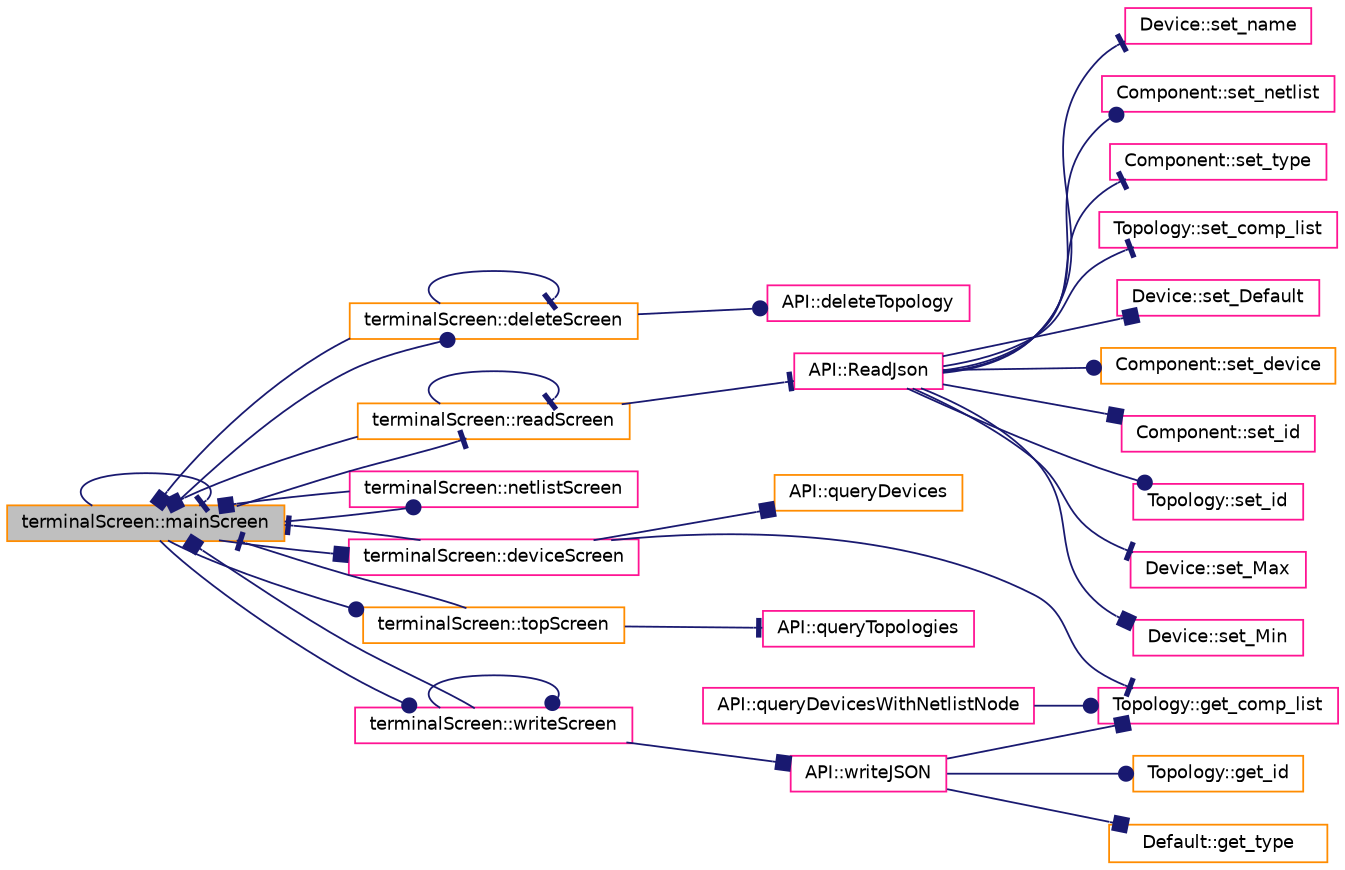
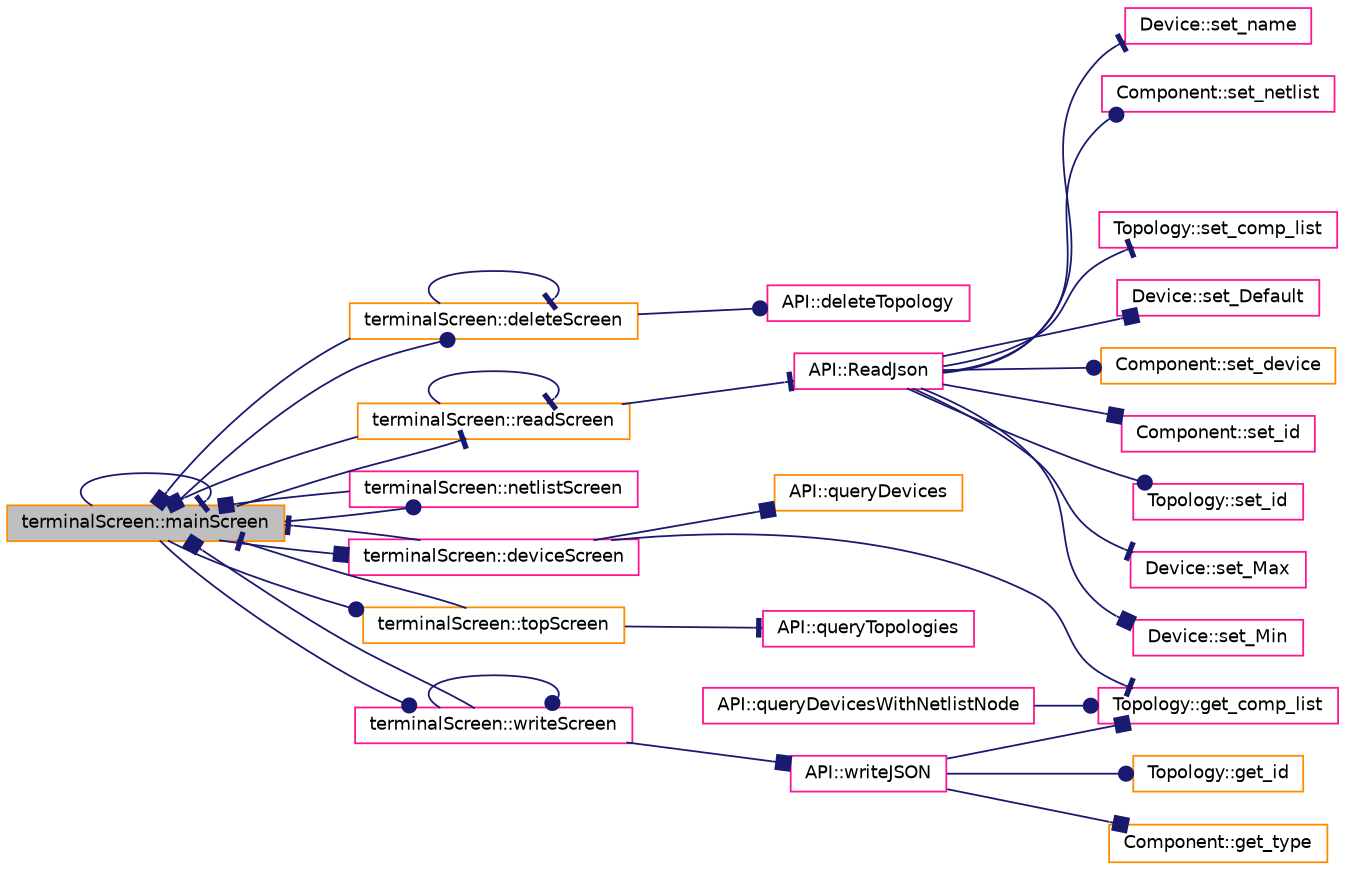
(1218, 162) -> none
(1218, 843) -> (1218, 843)
